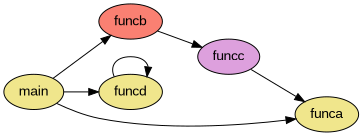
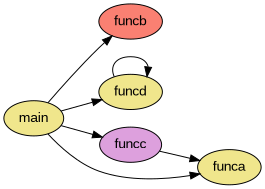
(175, 37) -> (77, 130)
